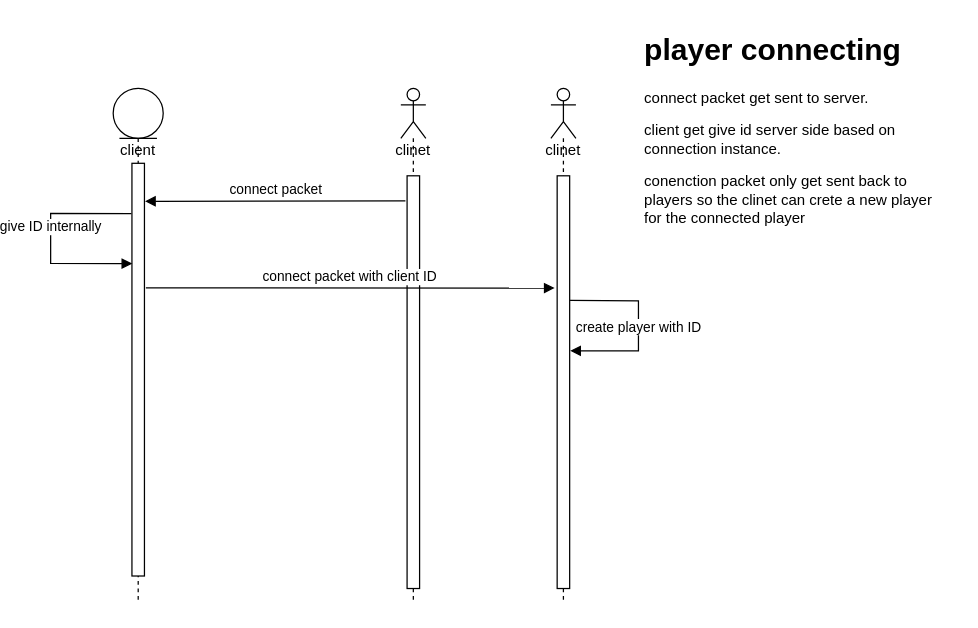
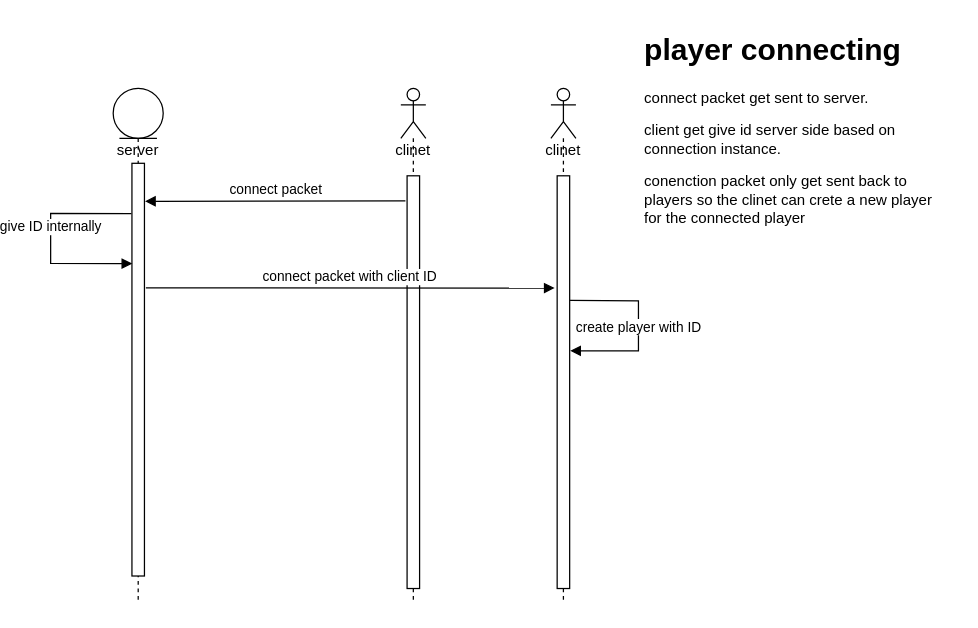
(138, 151) -> (138, 160)
